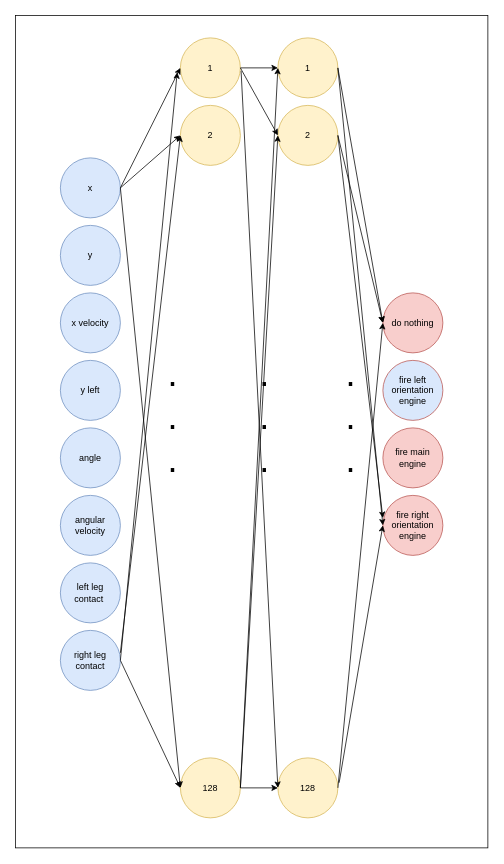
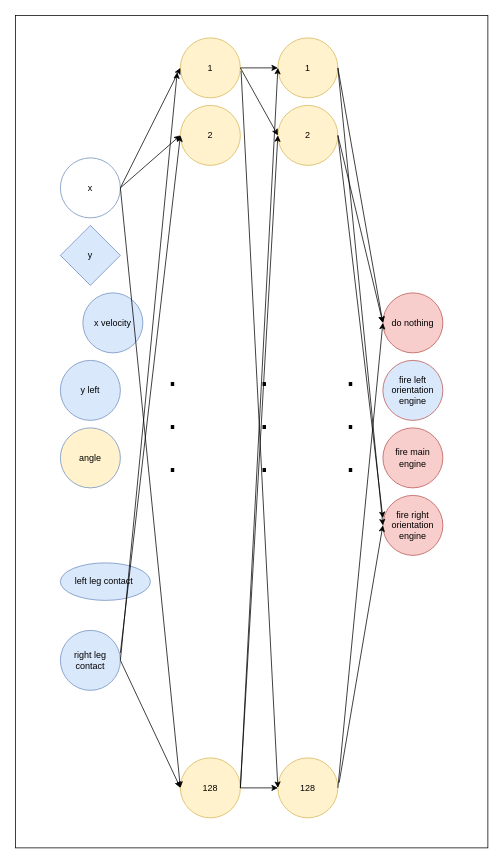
(90, 188) -> (90, 188)
(90, 255) -> (90, 255)
(90, 323) -> (113, 323)
(90, 458) -> (90, 458)
(90, 525) -> none
(90, 593) -> (105, 582)
